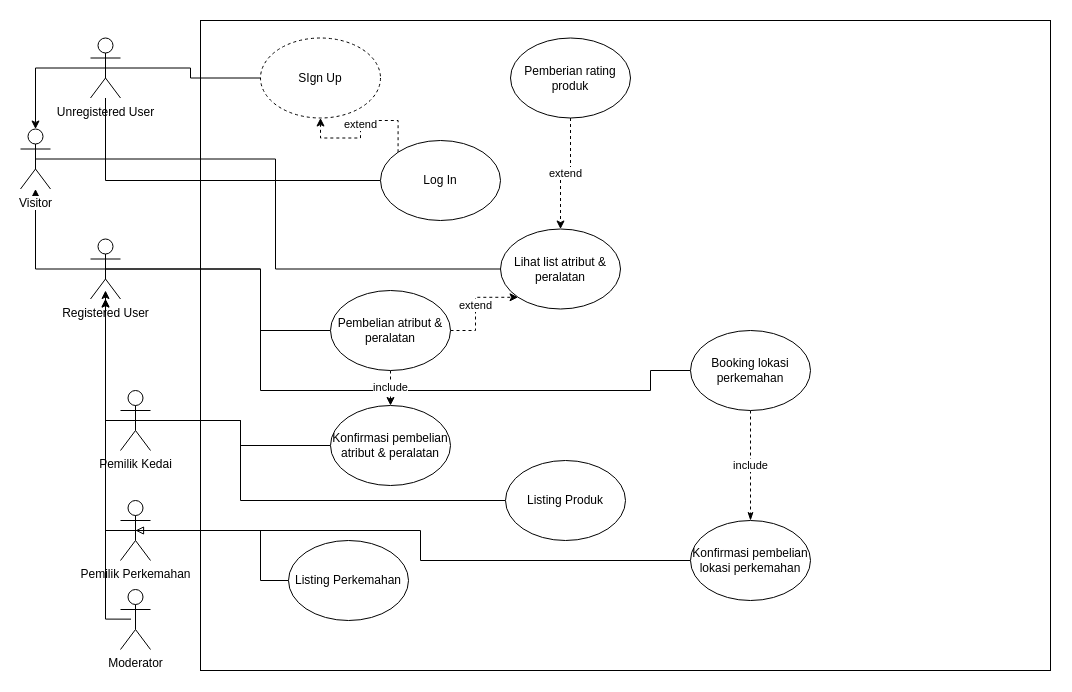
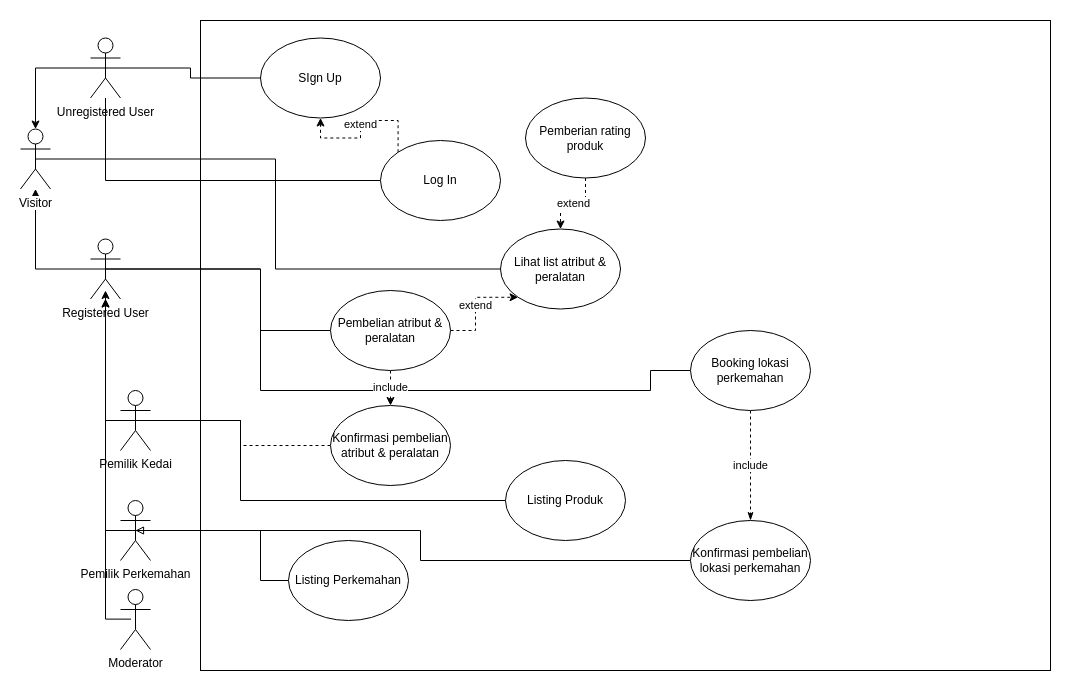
(321, 78) -> (321, 78)
(571, 78) -> (586, 138)
(286, 446) -> (286, 446)
